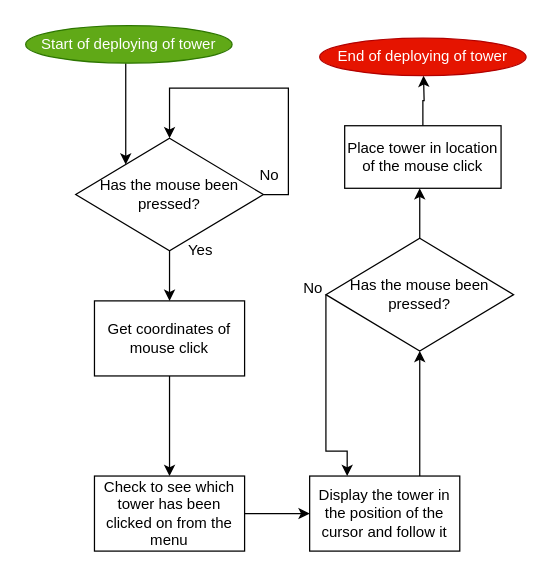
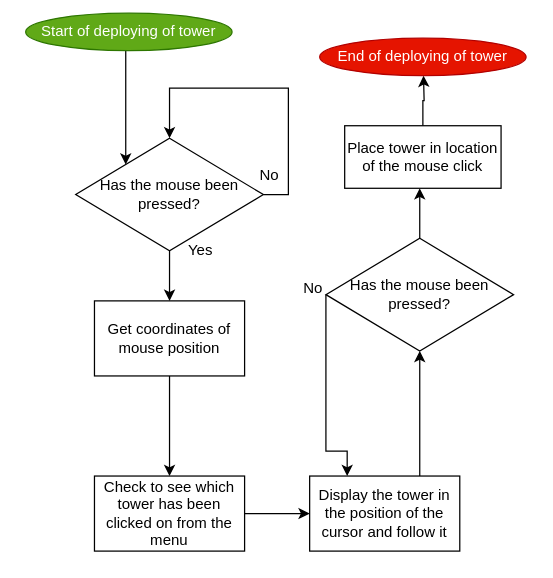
(129, 44) -> (129, 32)
(169, 338) -> (169, 338)
